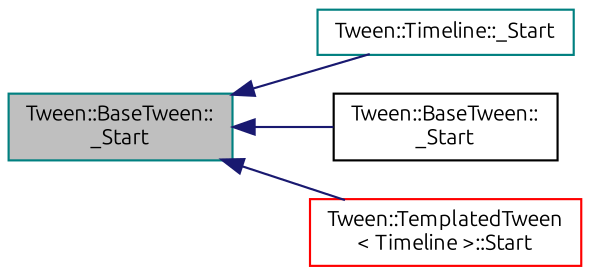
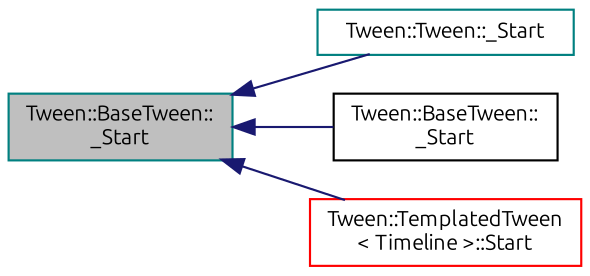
(446, 32) -> (446, 32)
